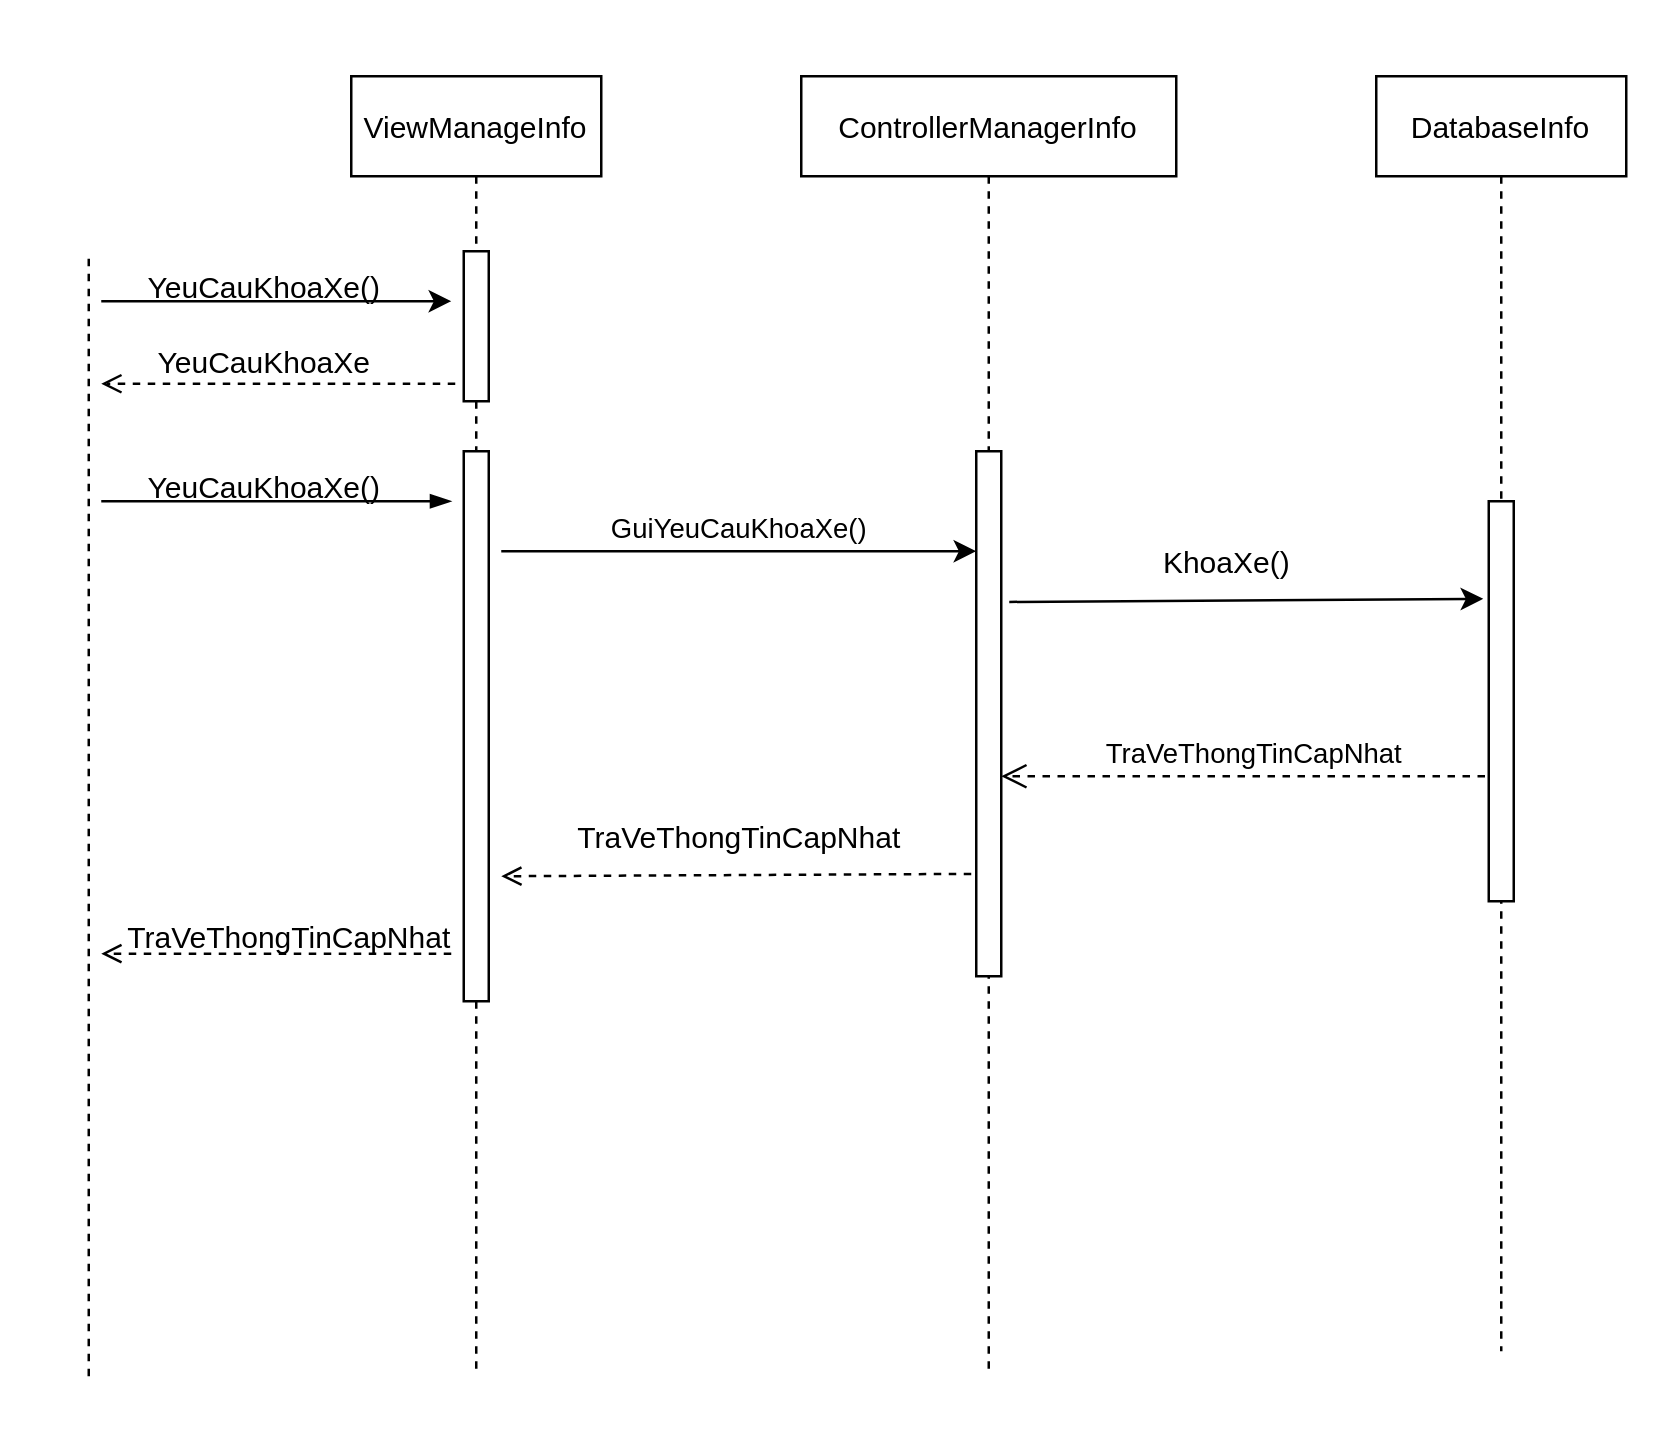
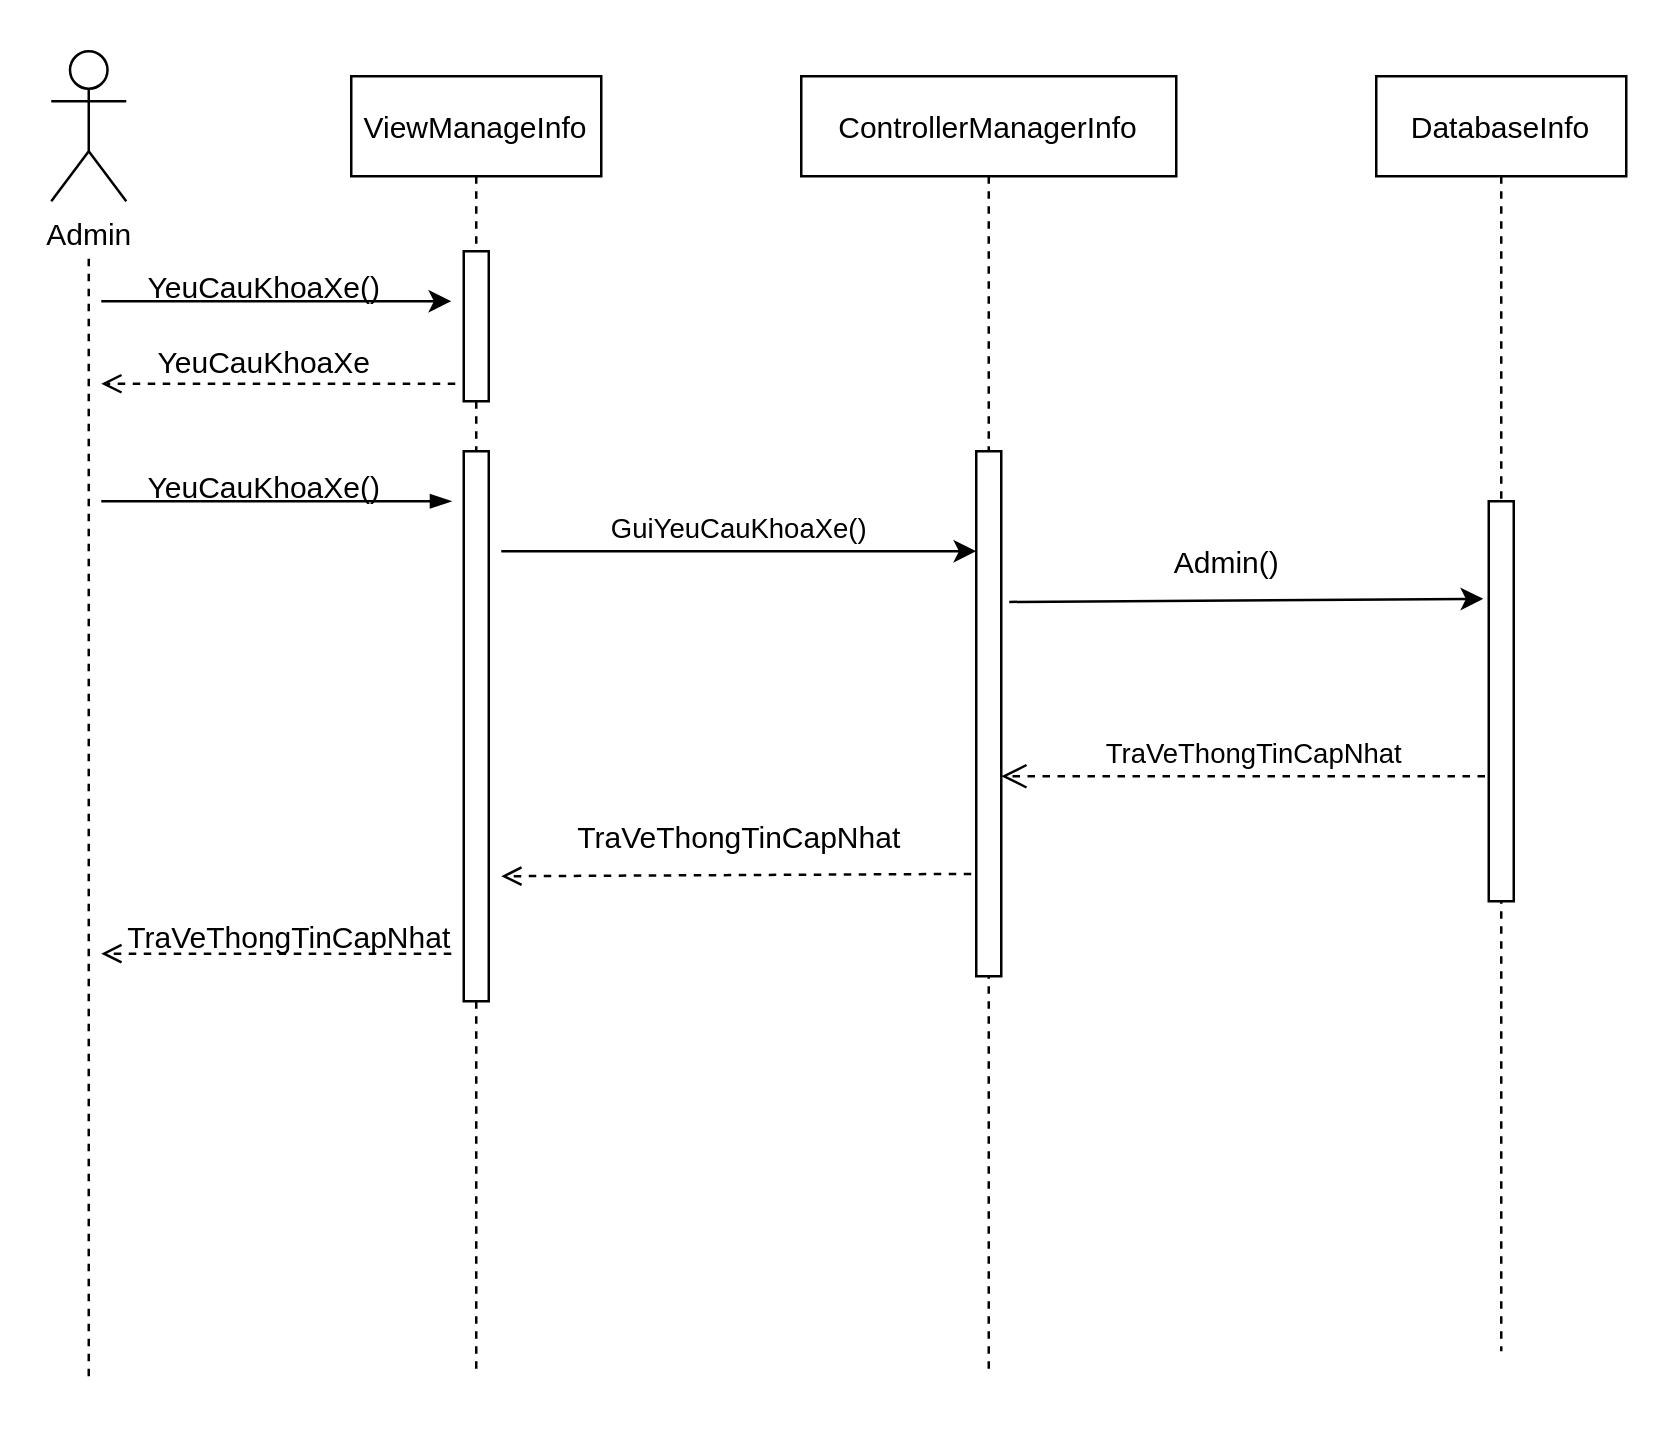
none -> (89, 126)
(1228, 564) -> (1228, 564)
